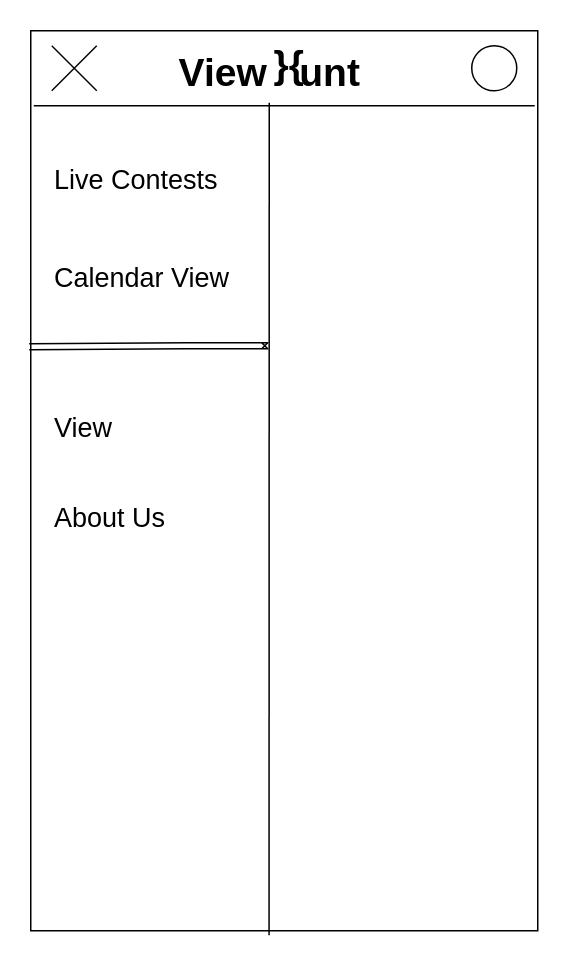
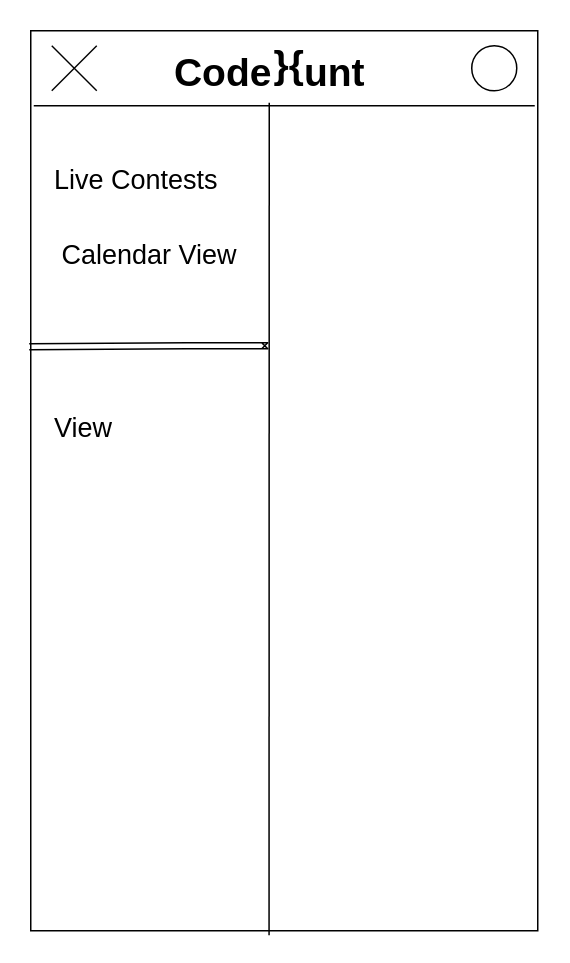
(270, 73) -> (270, 73)
(167, 278) -> (175, 256)
(167, 518) -> none
